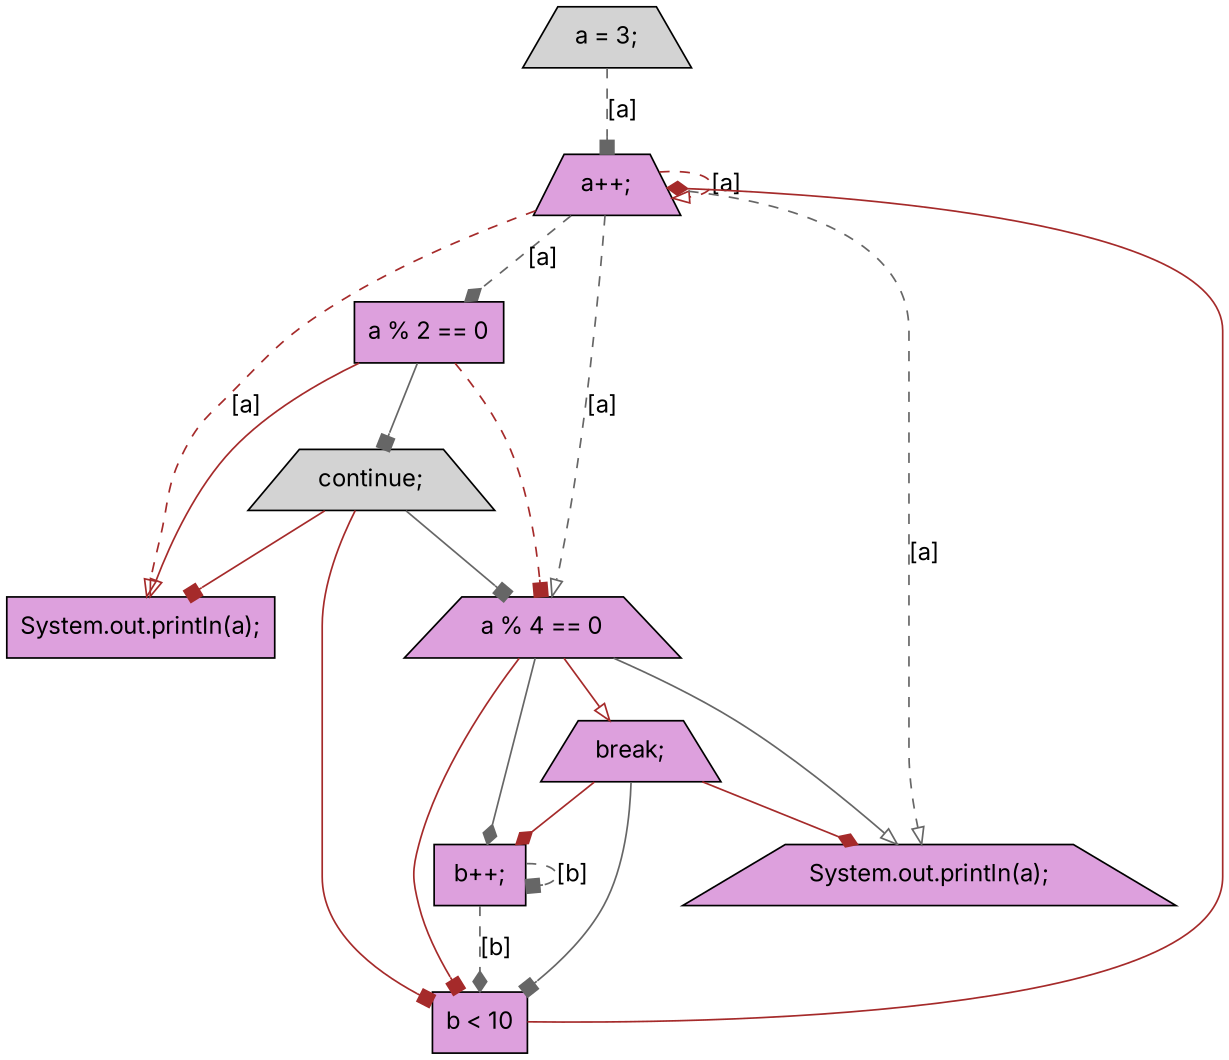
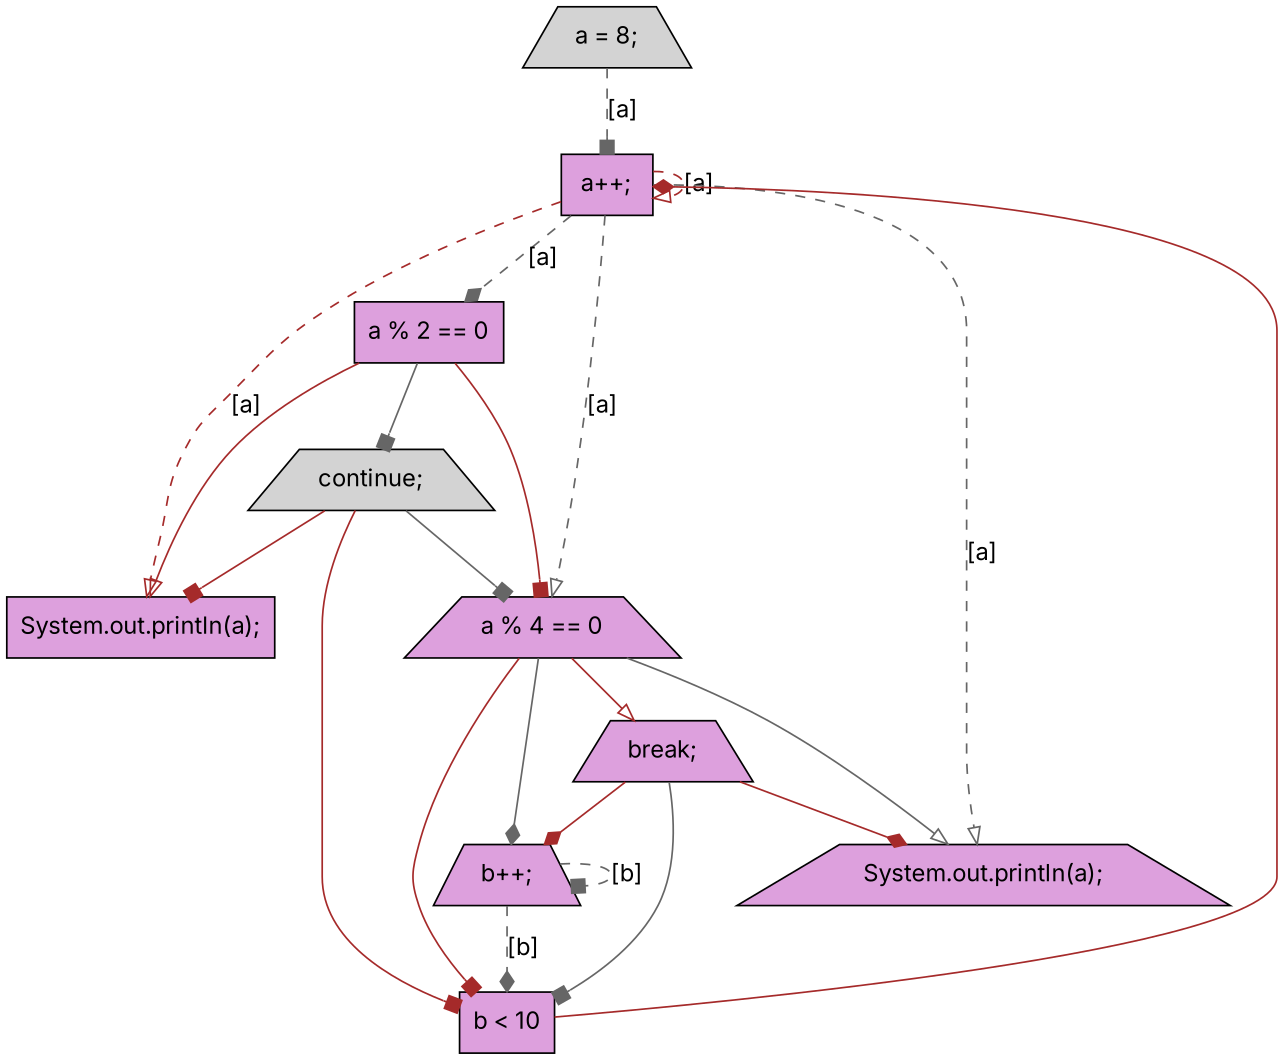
(607, 37) -> (607, 37)
(607, 185) -> (607, 185)
(516, 464) -> (516, 464)
(480, 875) -> (507, 875)
